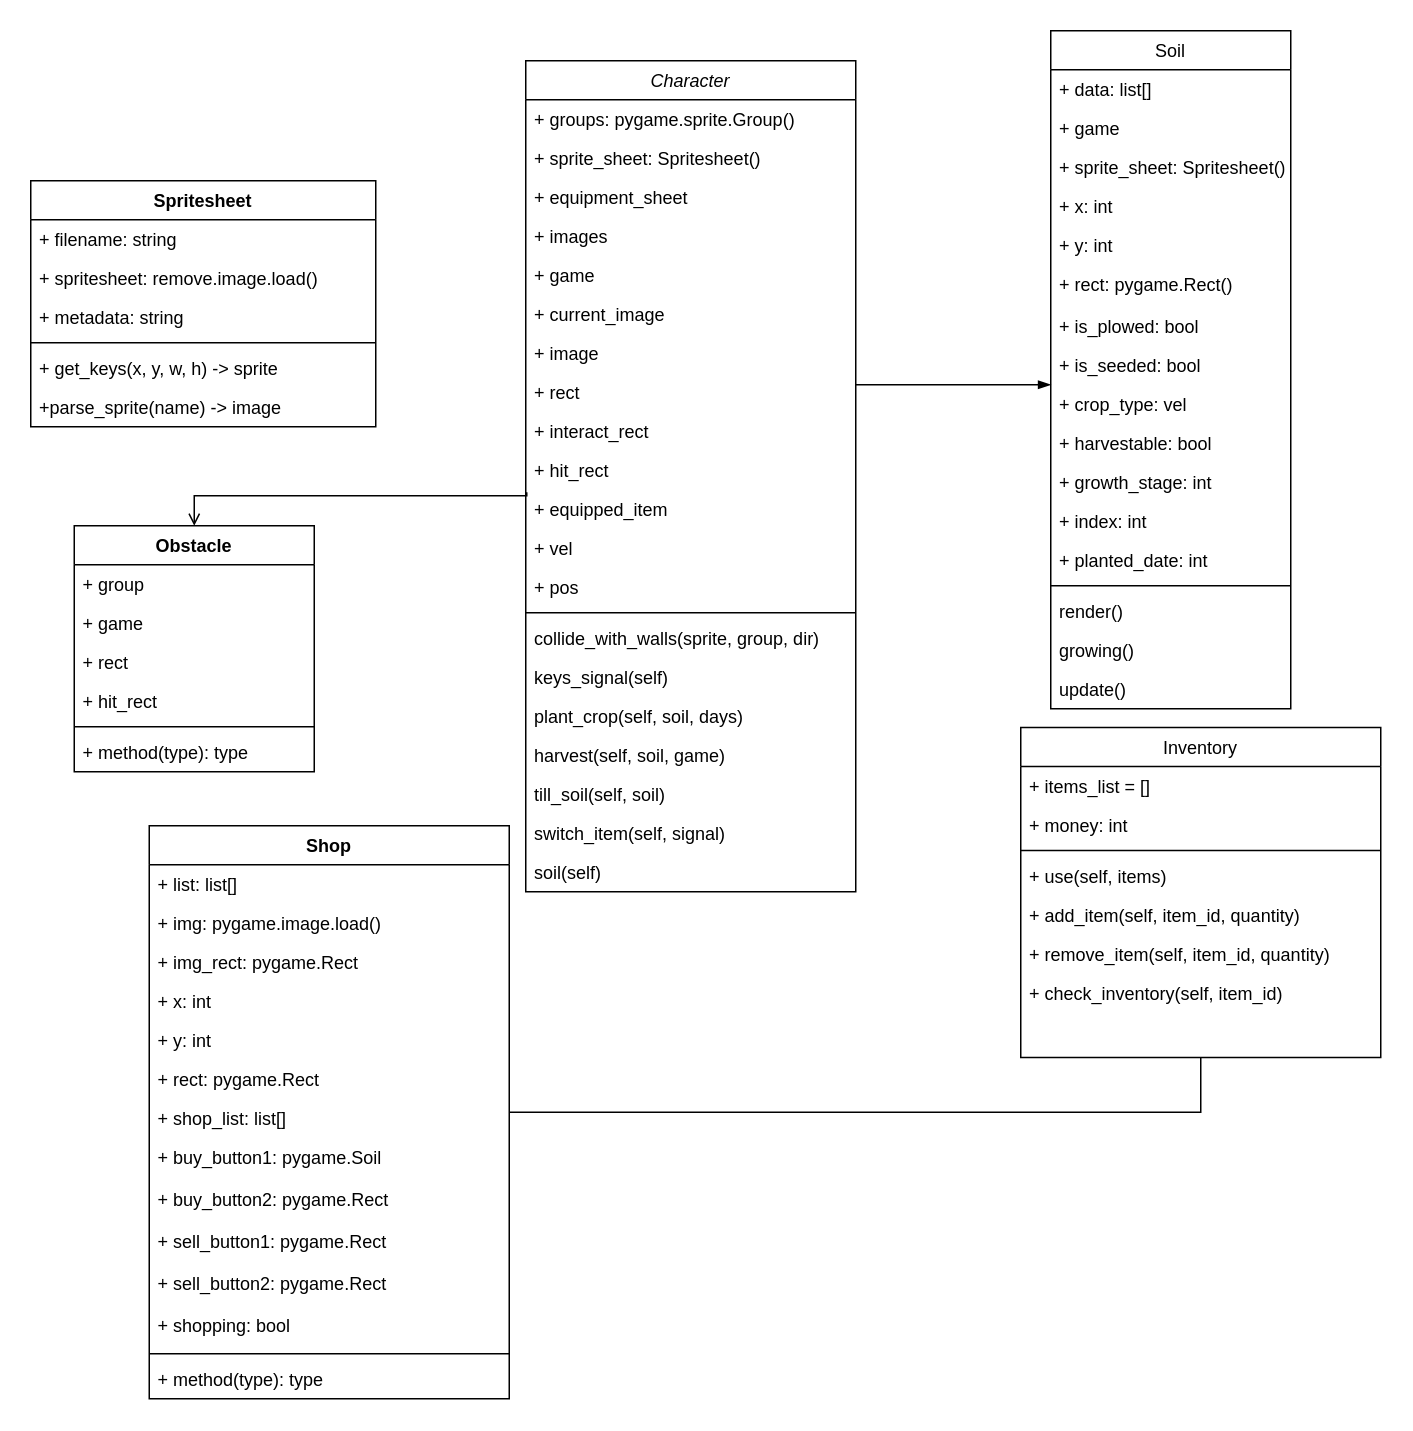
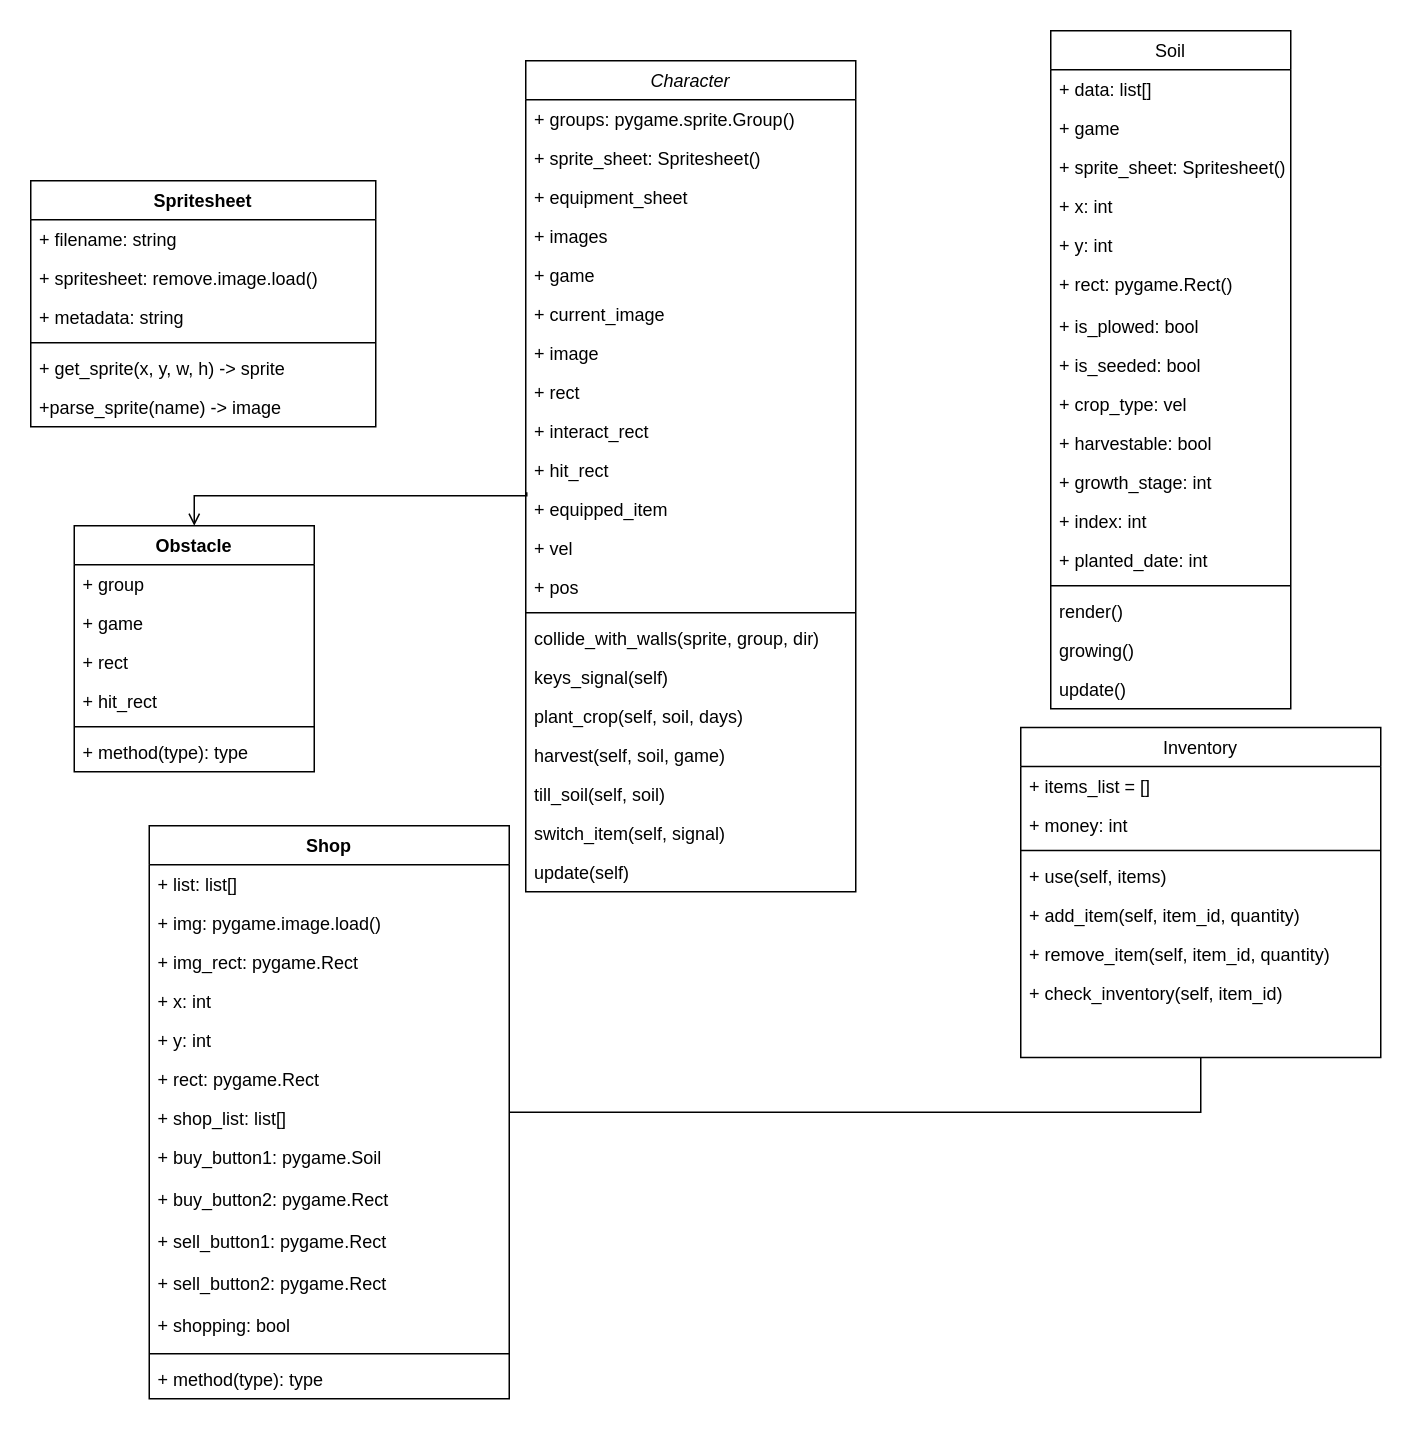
(177, 369) -> (185, 369)
(947, 385) -> none
(577, 873) -> (592, 873)
